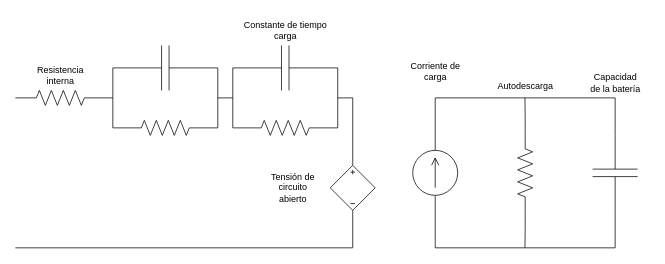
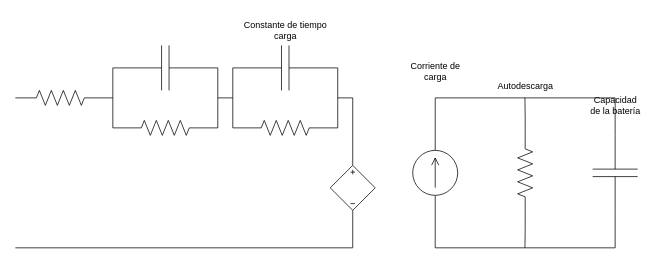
(60, 75) -> none
(615, 83) -> (615, 105)
(293, 188) -> none
